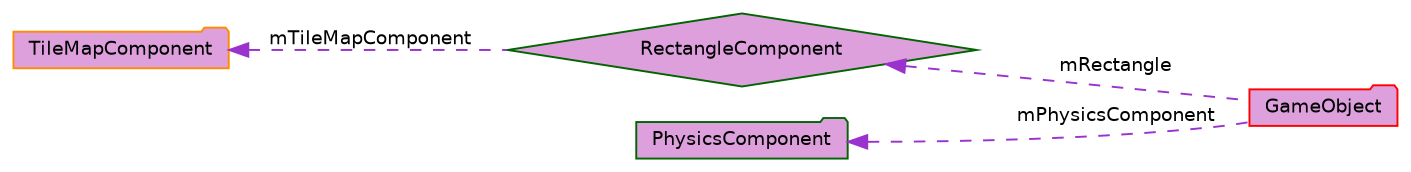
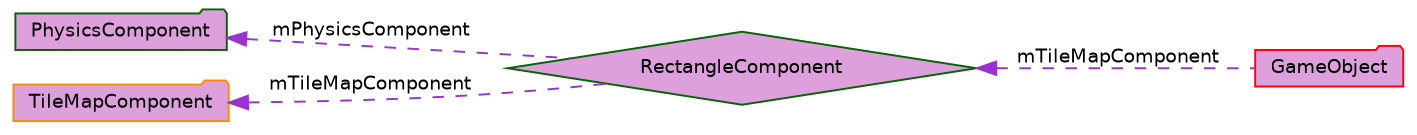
(1113, 66) -> (1116, 58)
(1059, 138) -> (409, 49)
